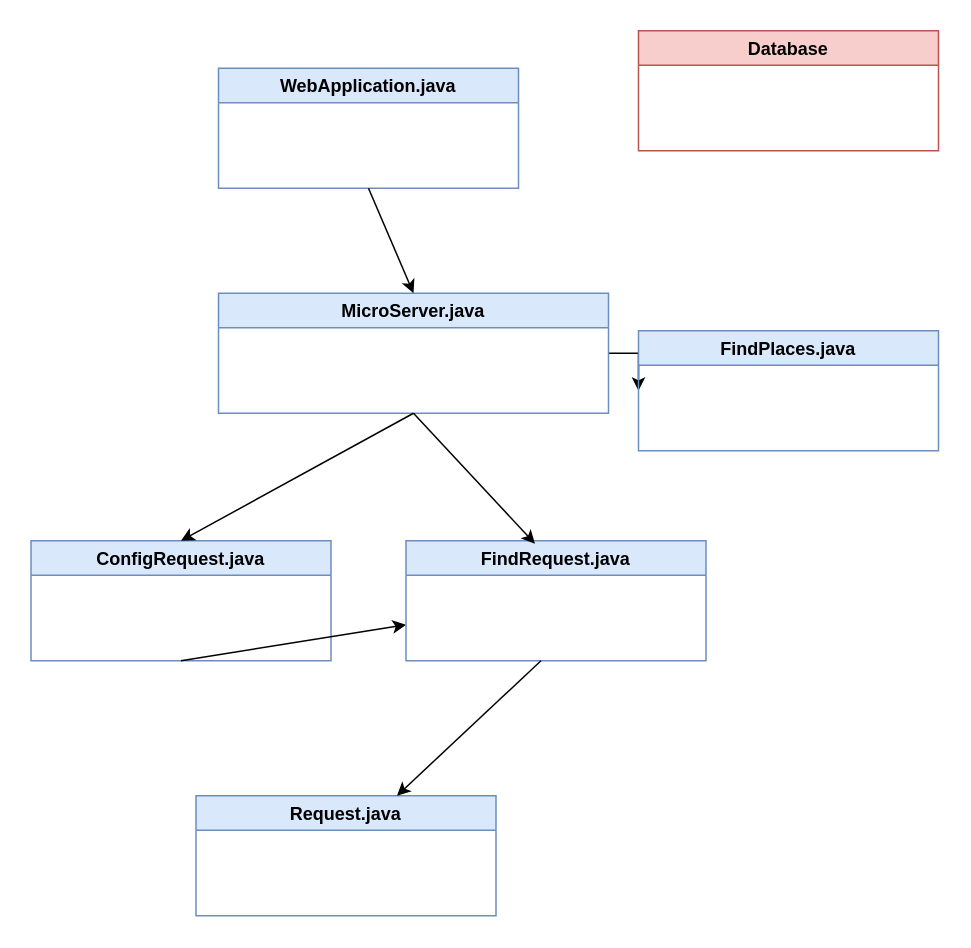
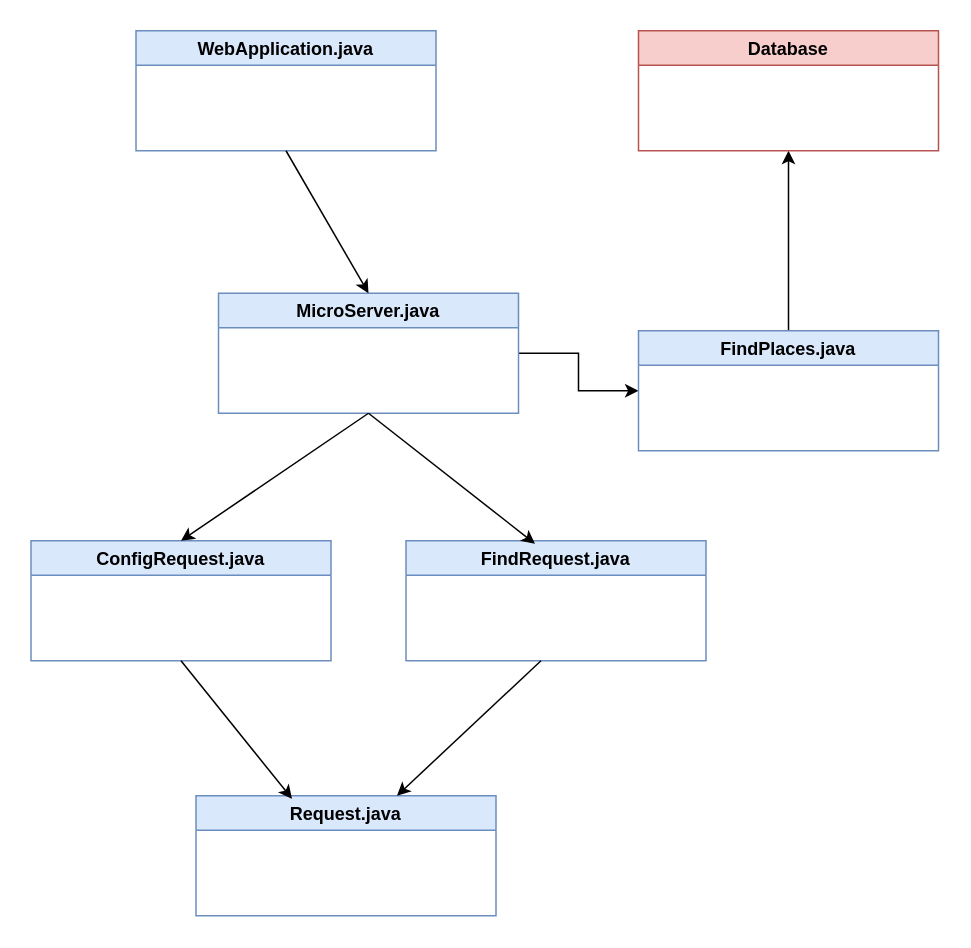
(368, 128) -> (286, 91)
none -> (788, 246)
(413, 353) -> (368, 353)
(295, 642) -> (234, 727)
